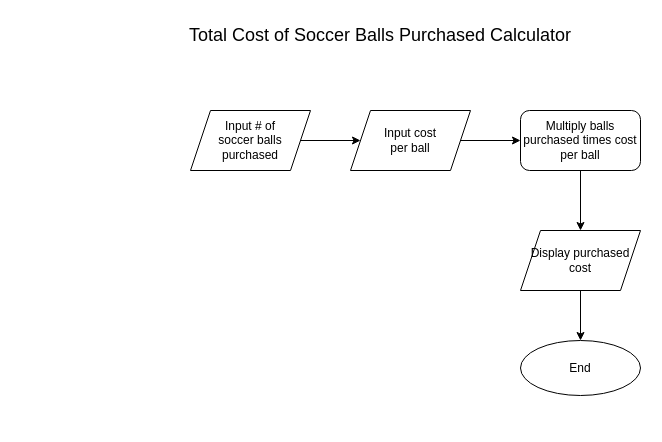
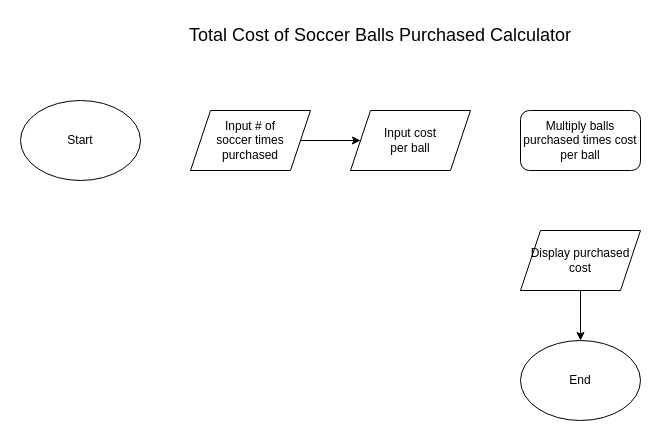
none -> (81, 141)
(251, 141) -> (251, 141)
(487, 141) -> none
(581, 197) -> none
(581, 368) -> (581, 381)
